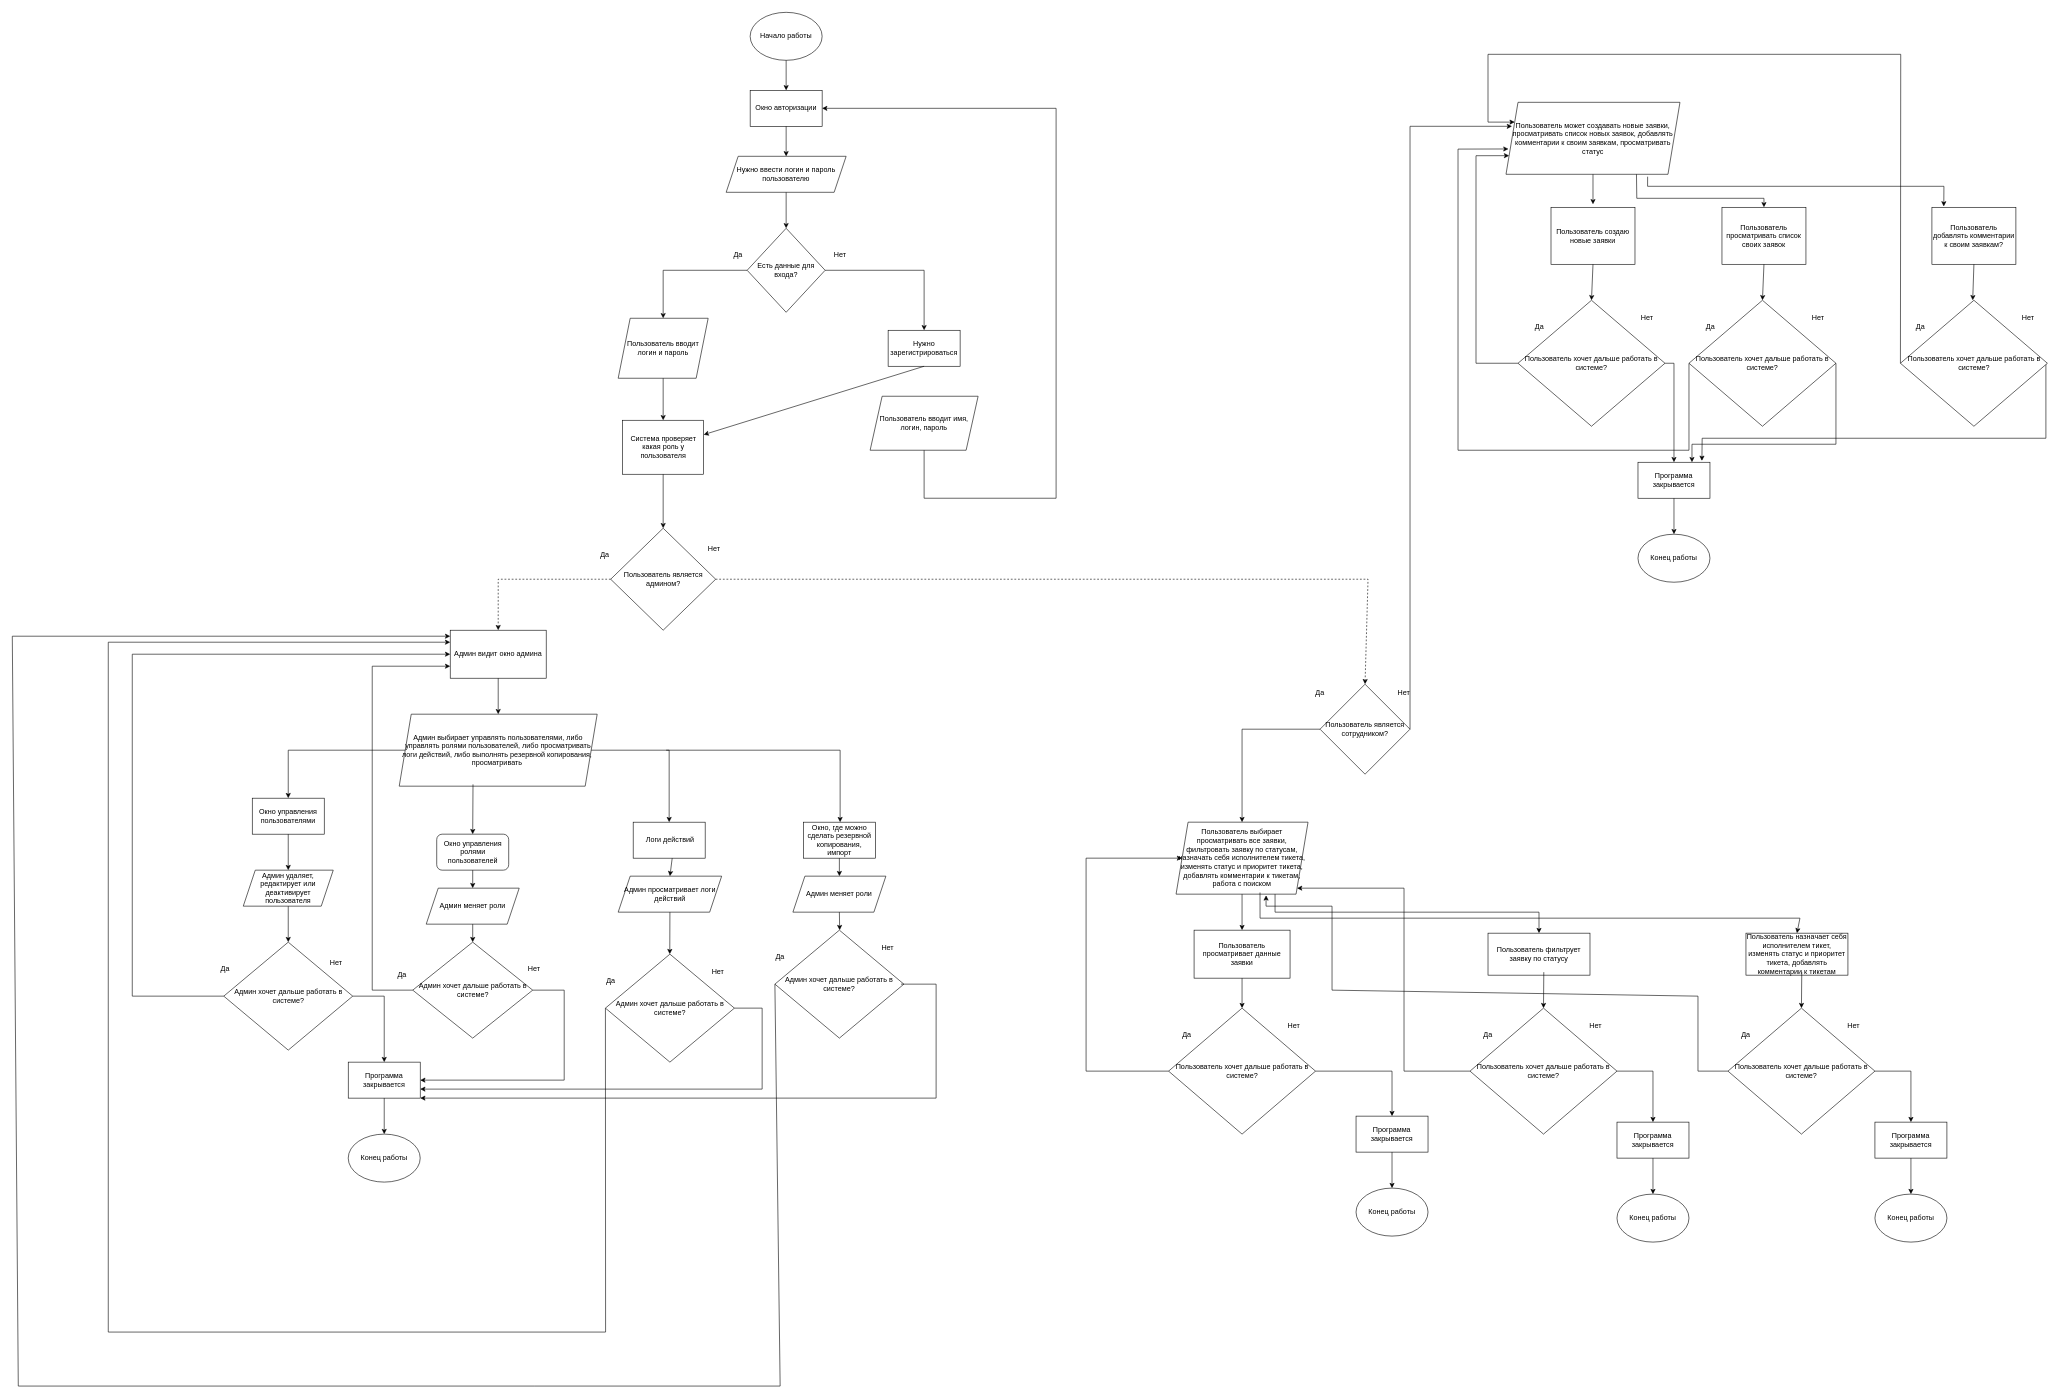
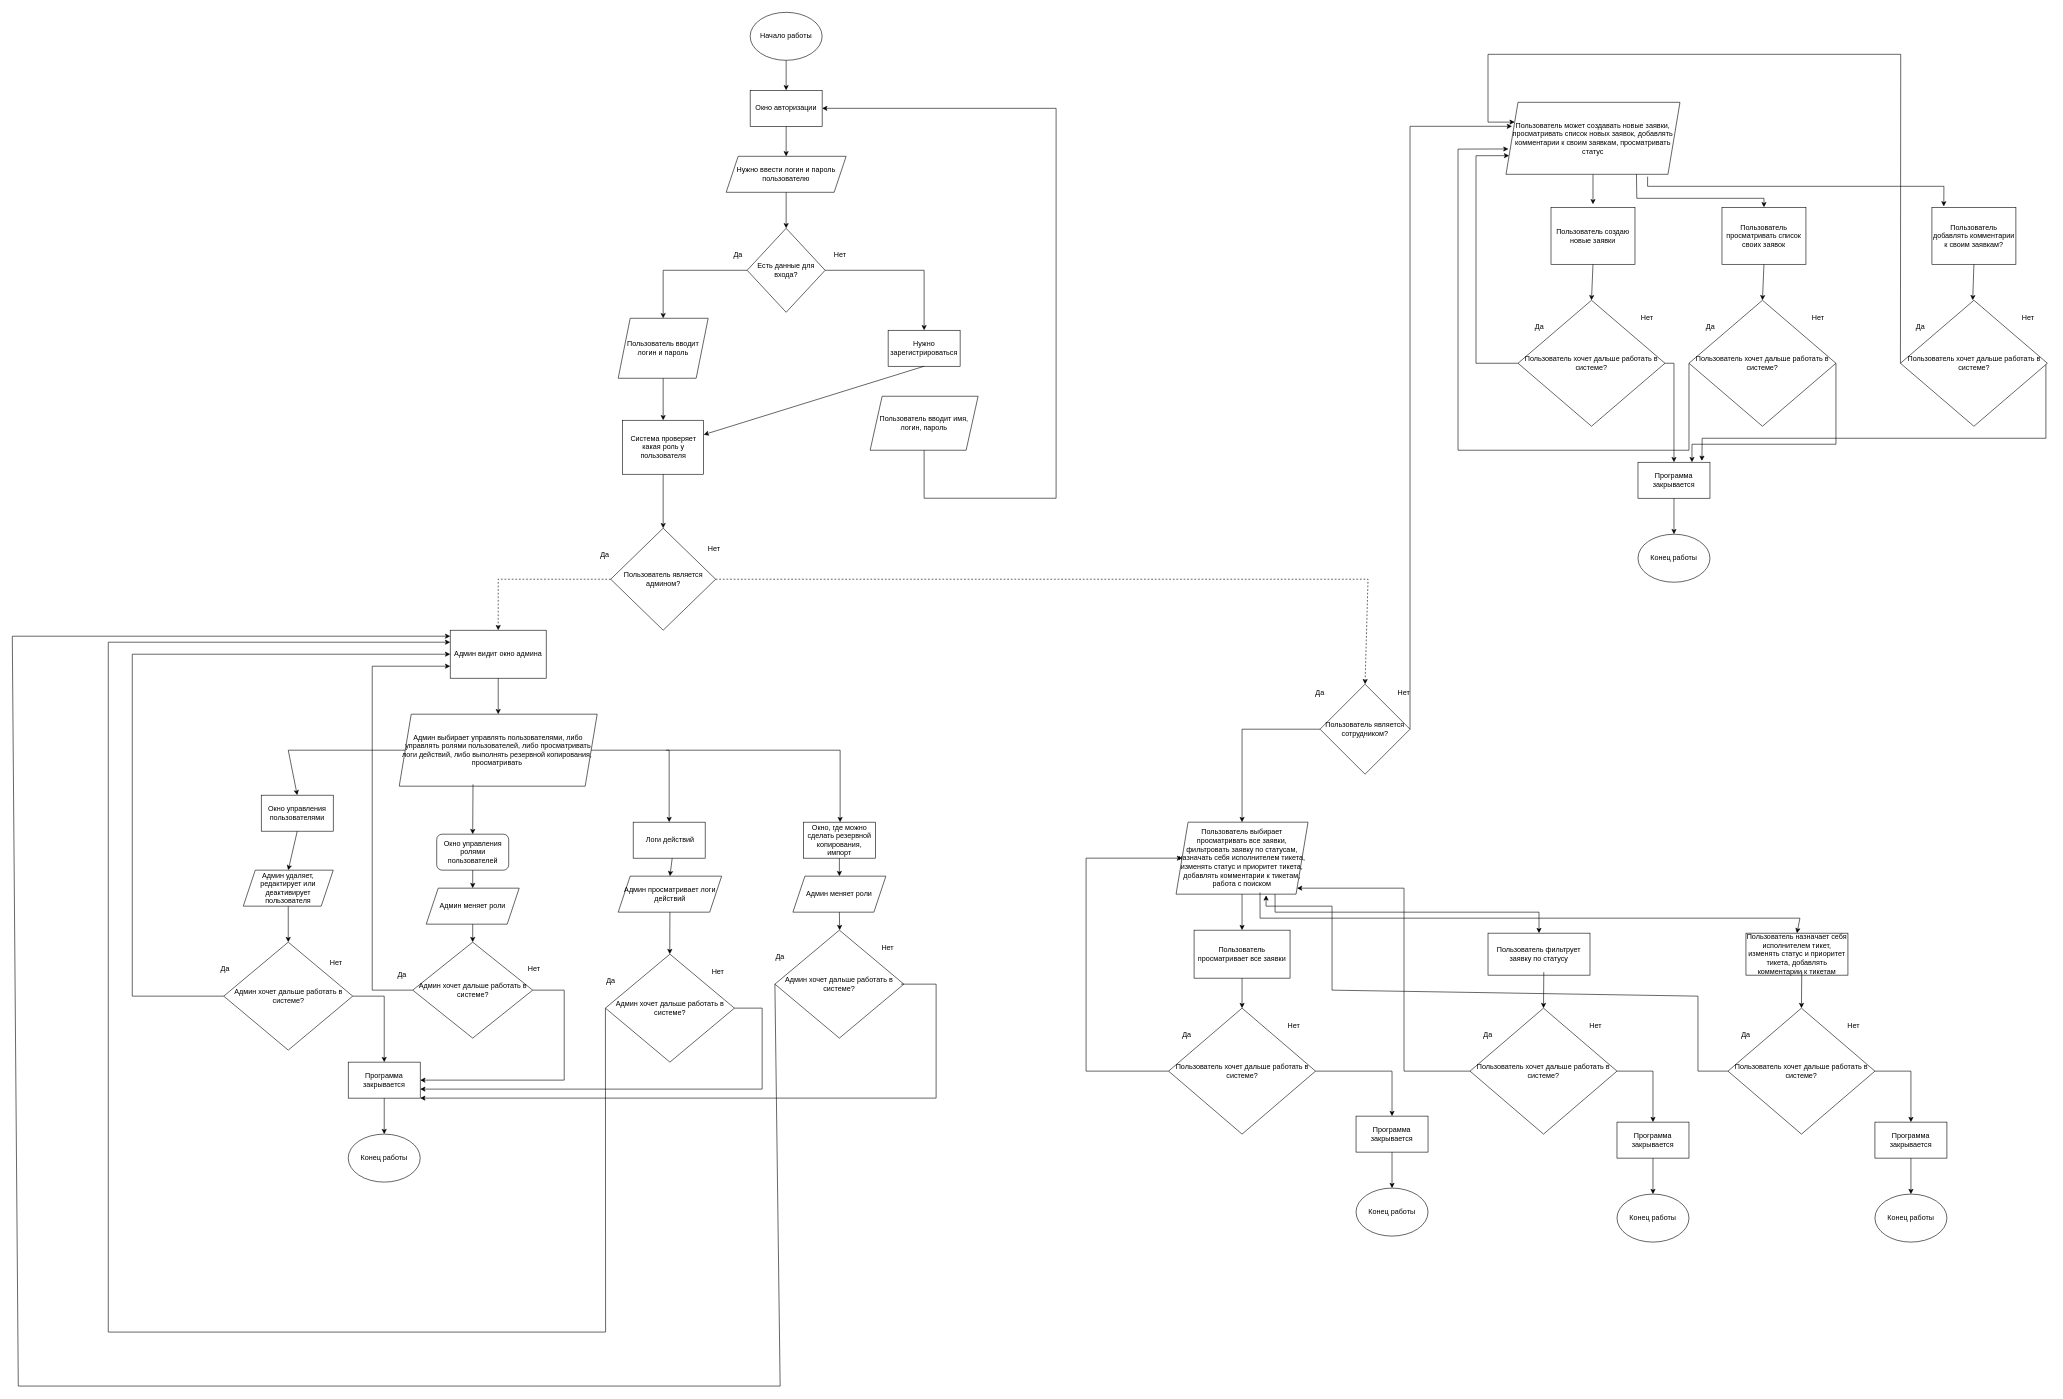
(288, 816) -> (297, 813)
(1242, 954) -> (1242, 954)
